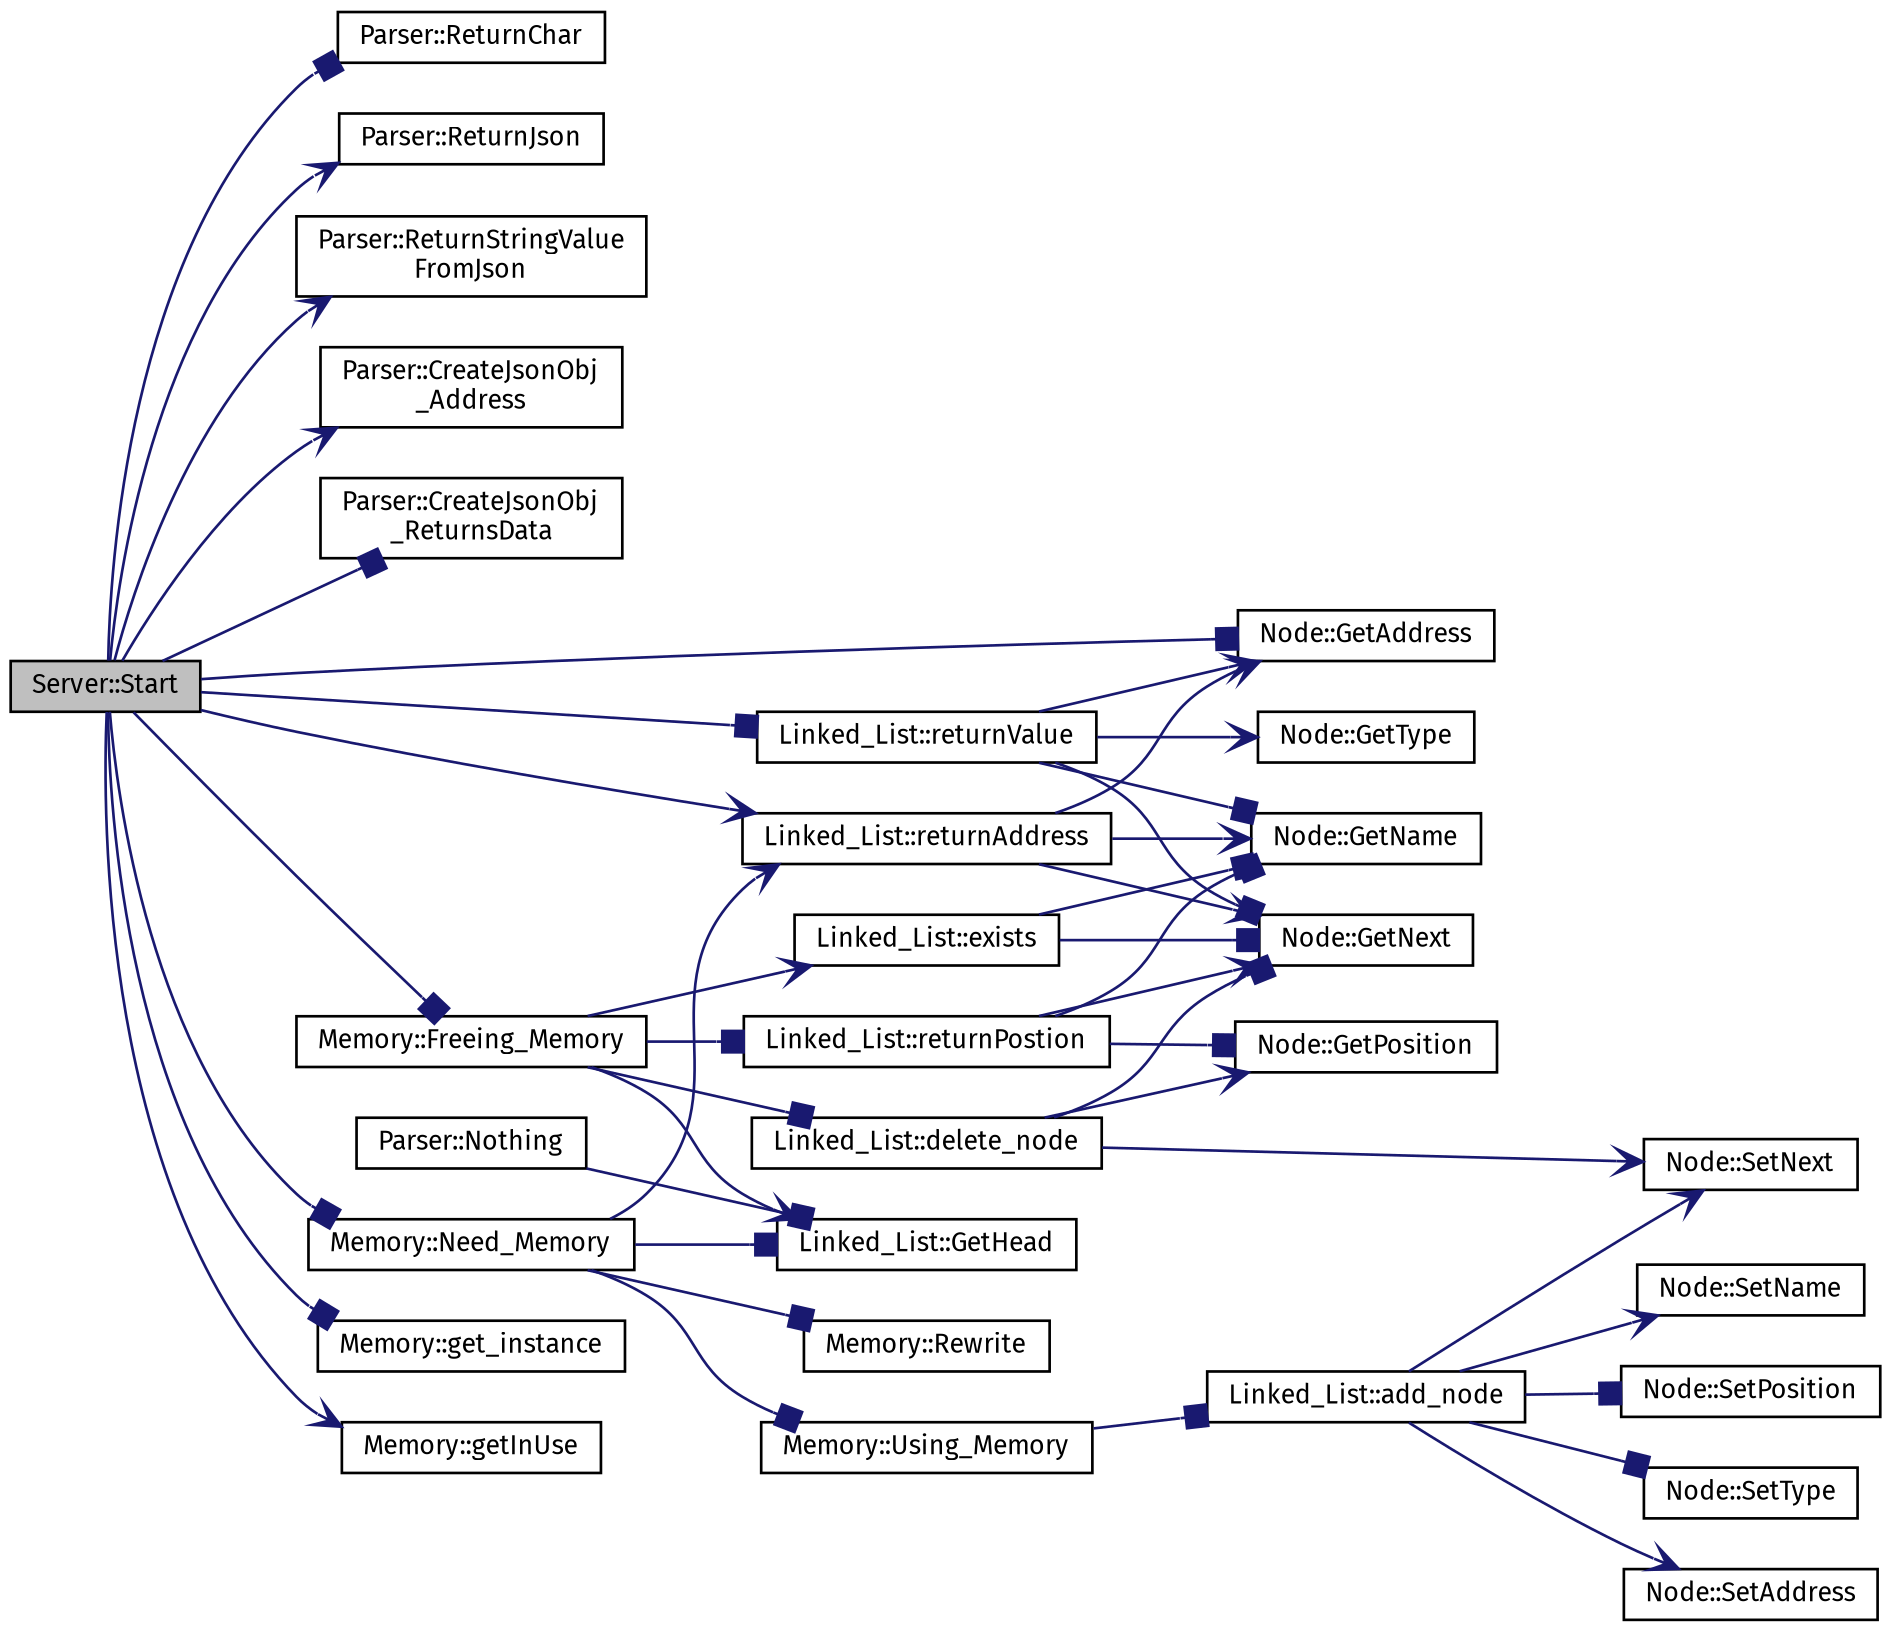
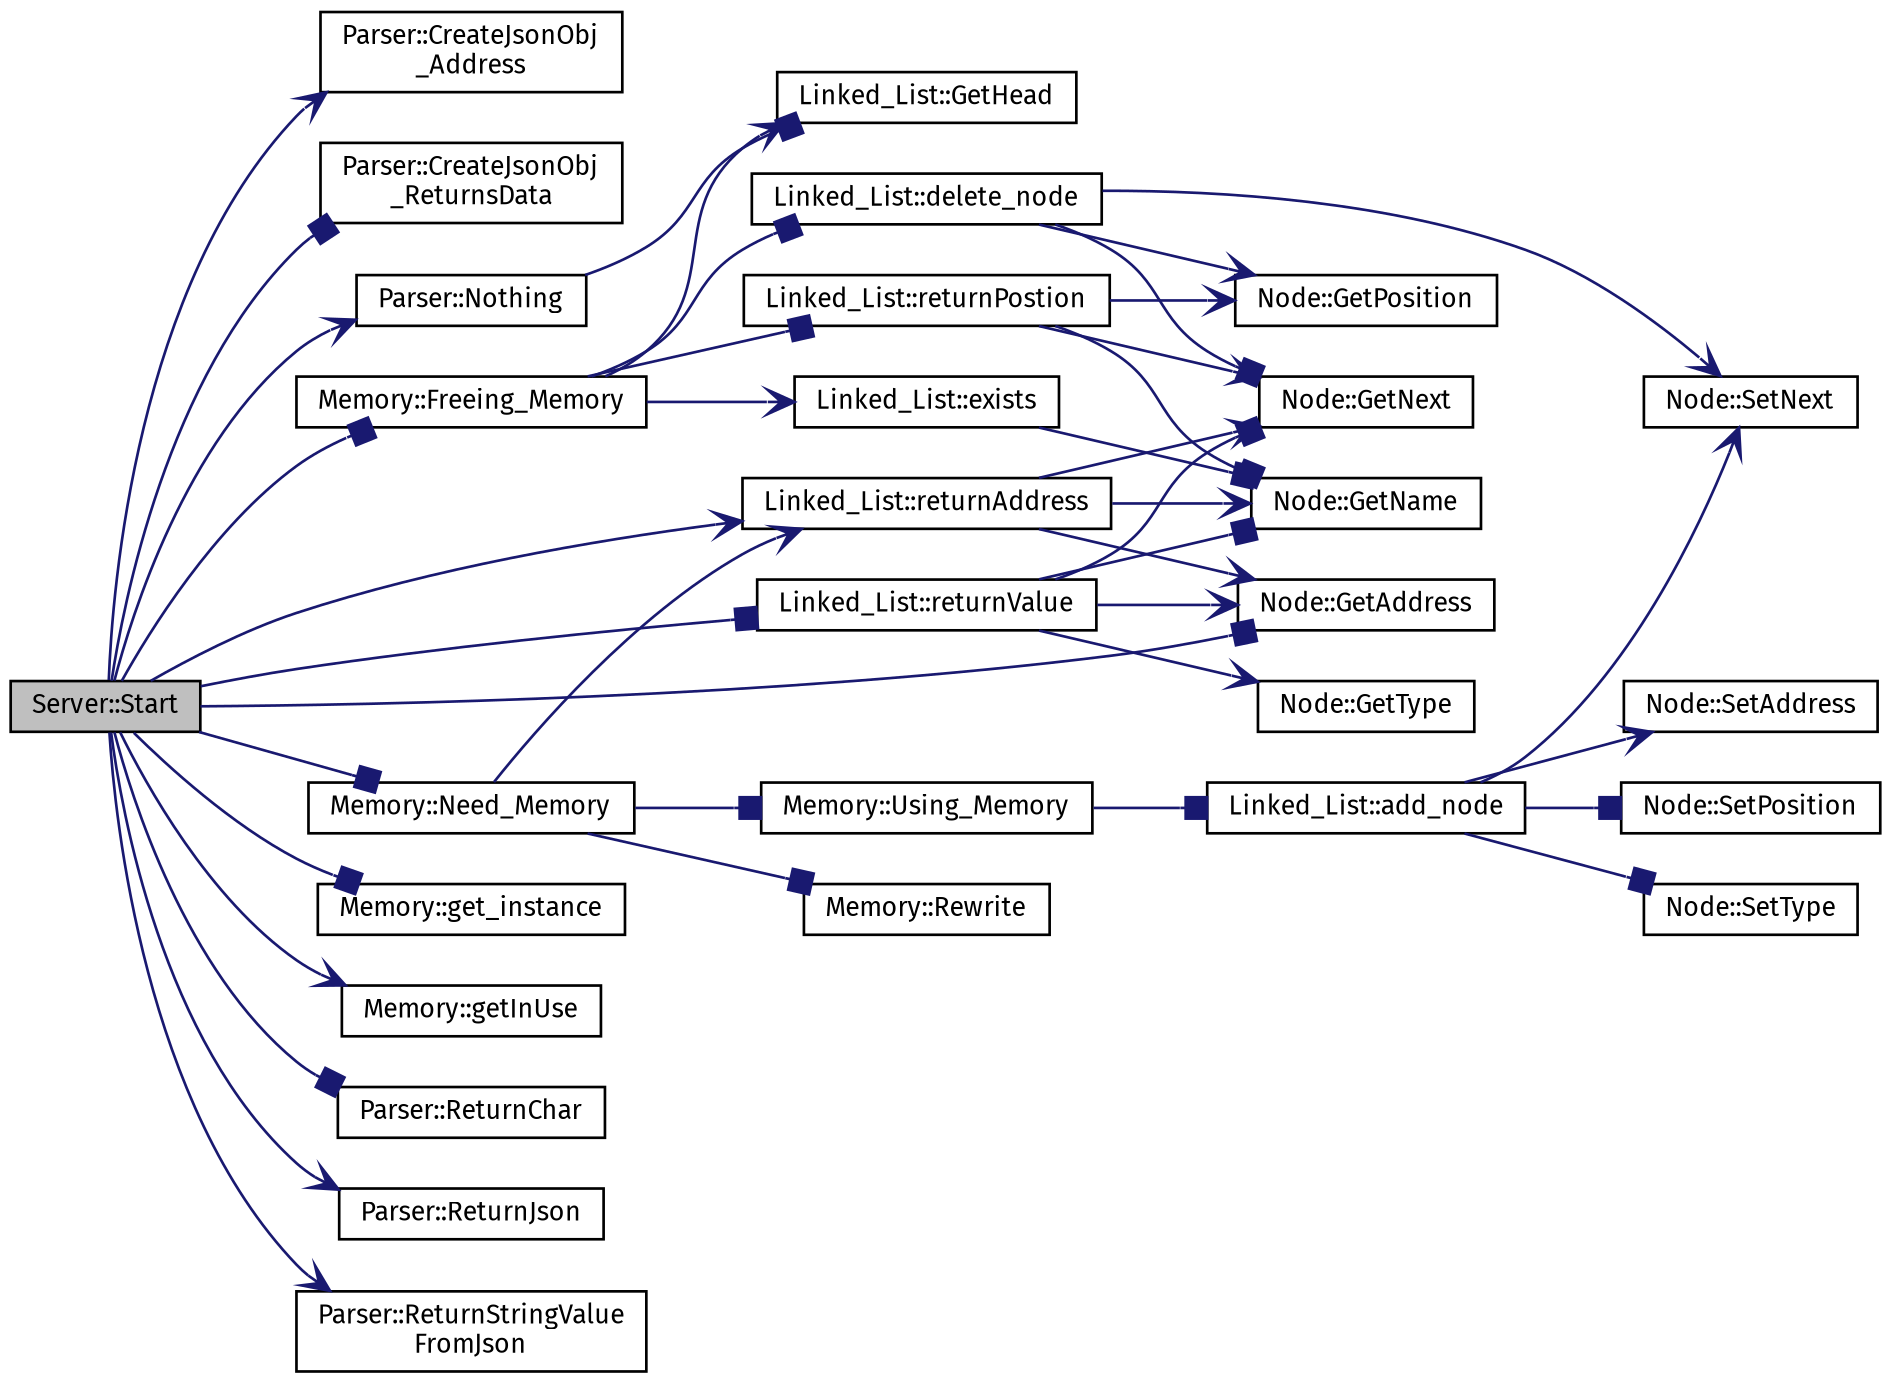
none -> (191, 485)
(1137, 940) -> none
(1139, 1044) -> (1139, 300)
(693, 1245) -> none
(1751, 1290) -> none
